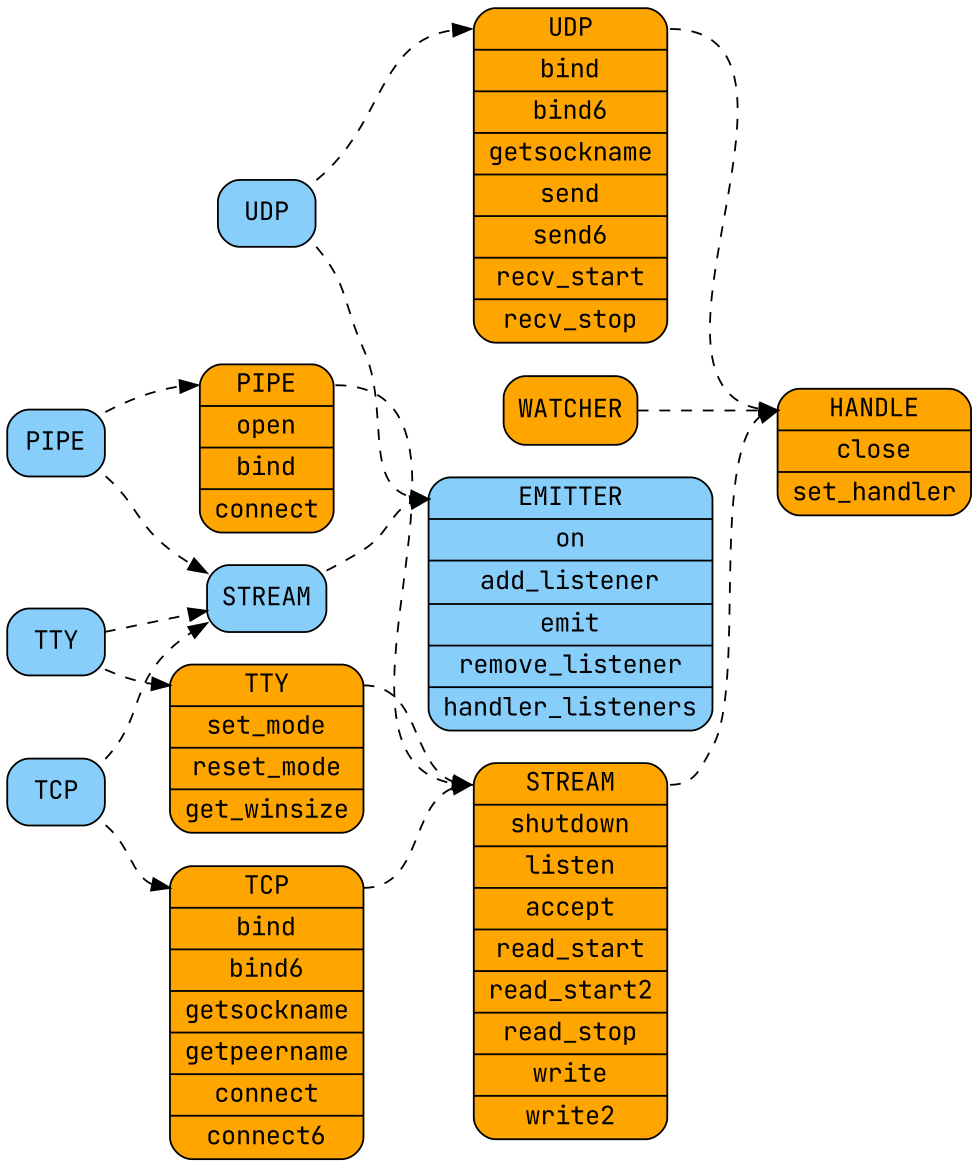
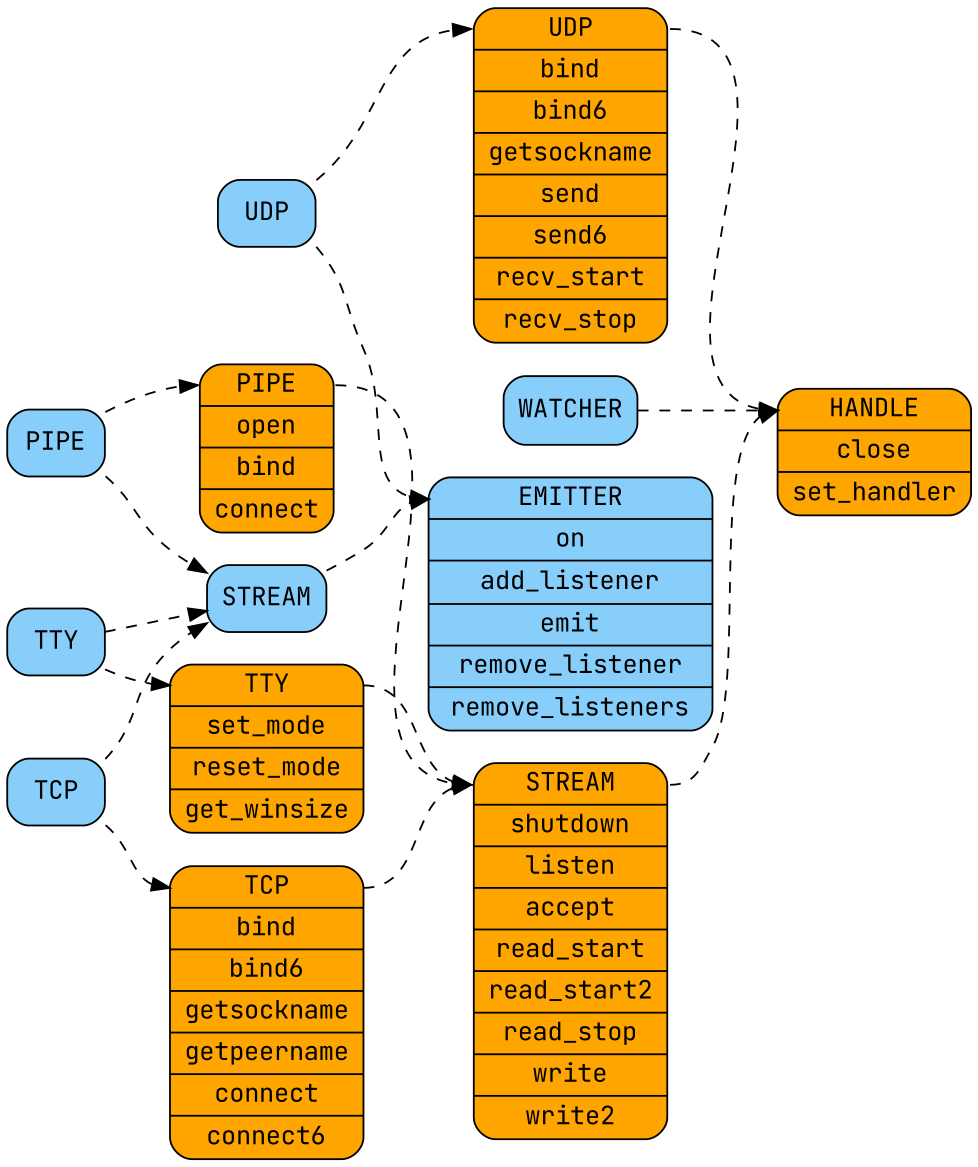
(571, 410) -> (571, 410)
(571, 708) -> (571, 708)
